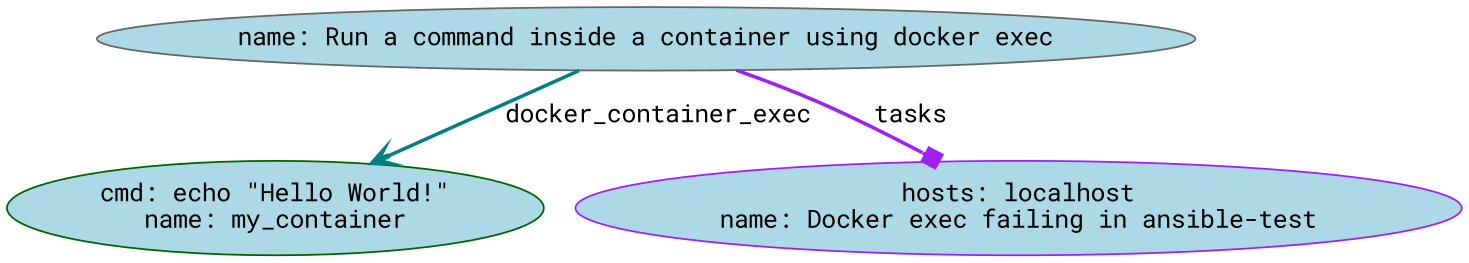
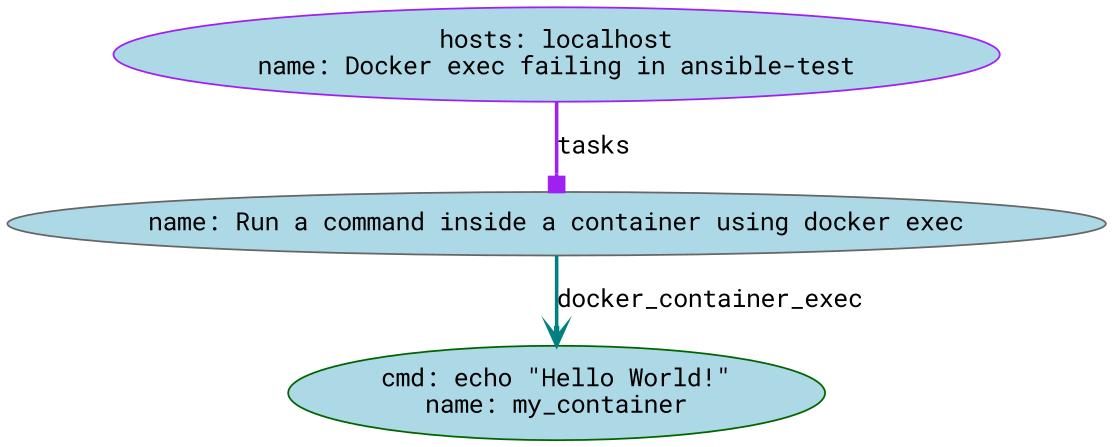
(831, 108) -> (557, 138)
